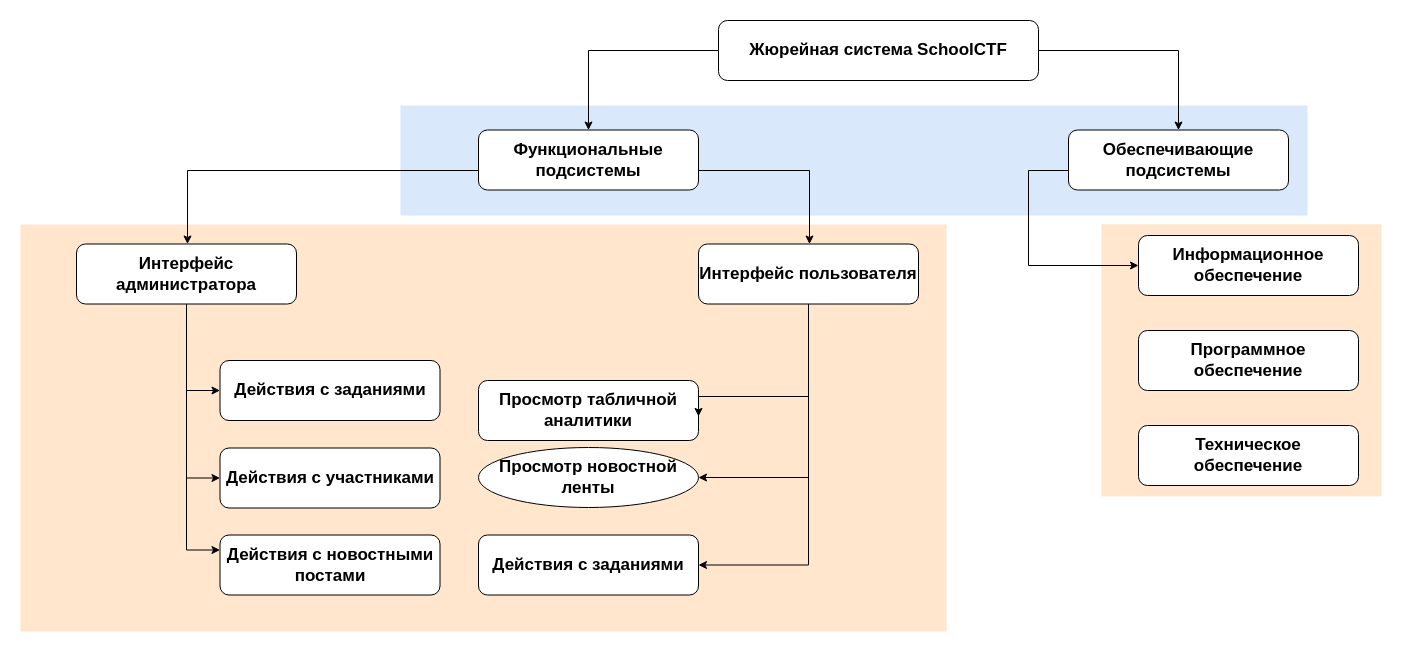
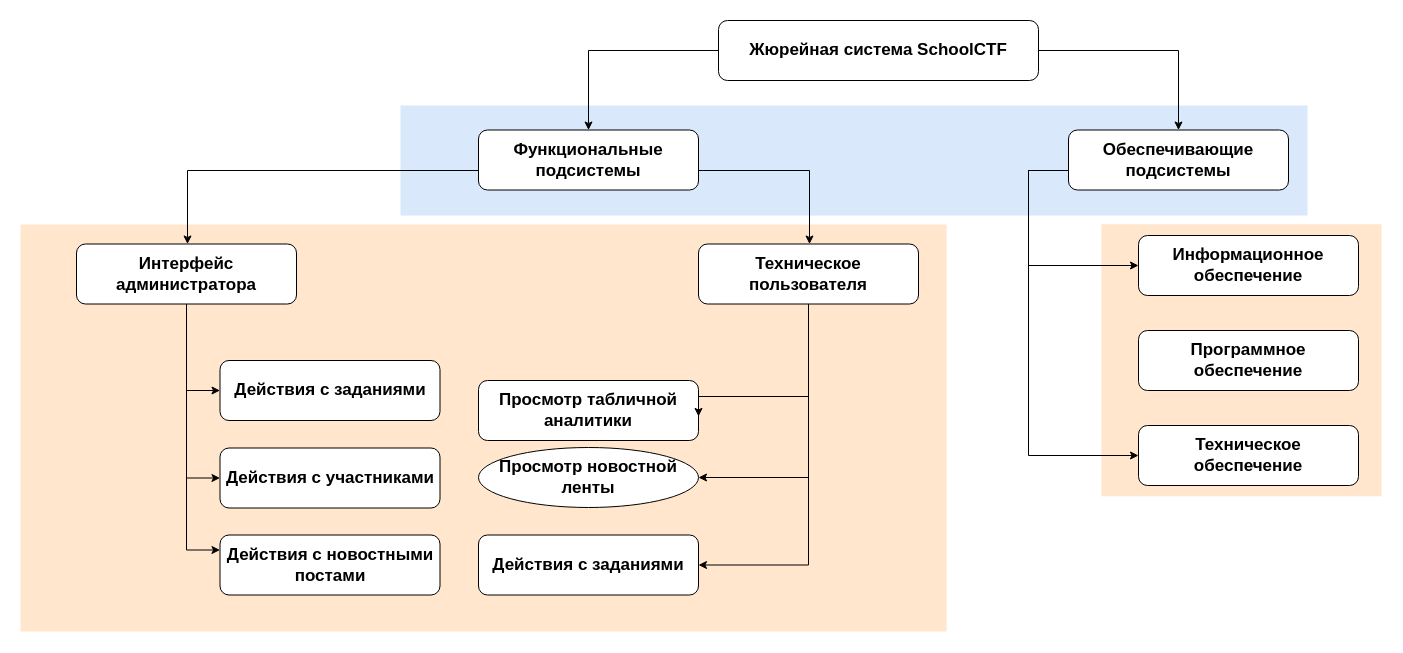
(809, 275) -> (809, 275)
none -> (1029, 413)
